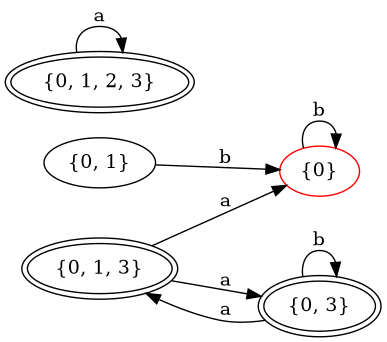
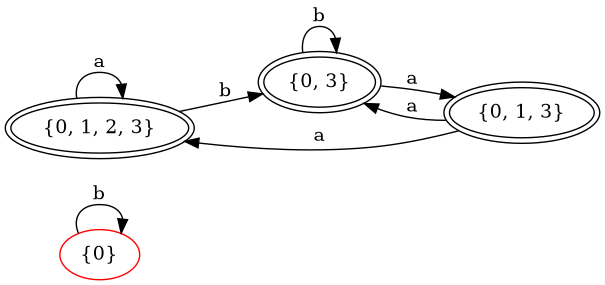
none -> (214, 104)
(100, 163) -> none
(213, 218) -> (329, 150)
